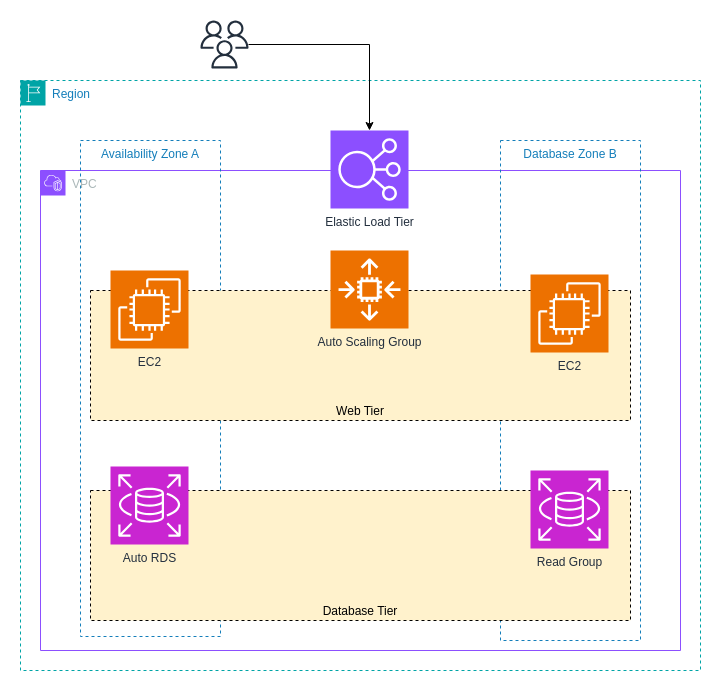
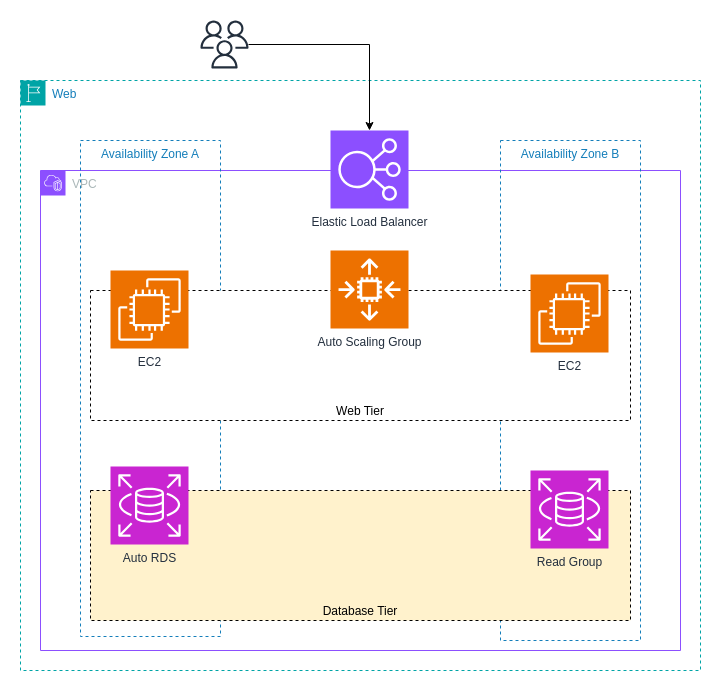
(71, 95) -> (63, 95)
(571, 155) -> (571, 155)
(370, 223) -> (370, 223)
(361, 356) -> (361, 356)
